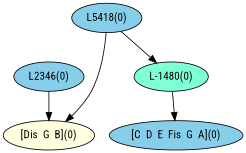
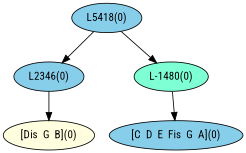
(97, 78) -> (81, 44)
